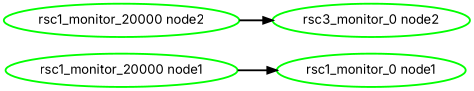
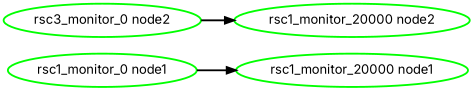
(251, 20) -> (213, 20)
(252, 70) -> (212, 70)
